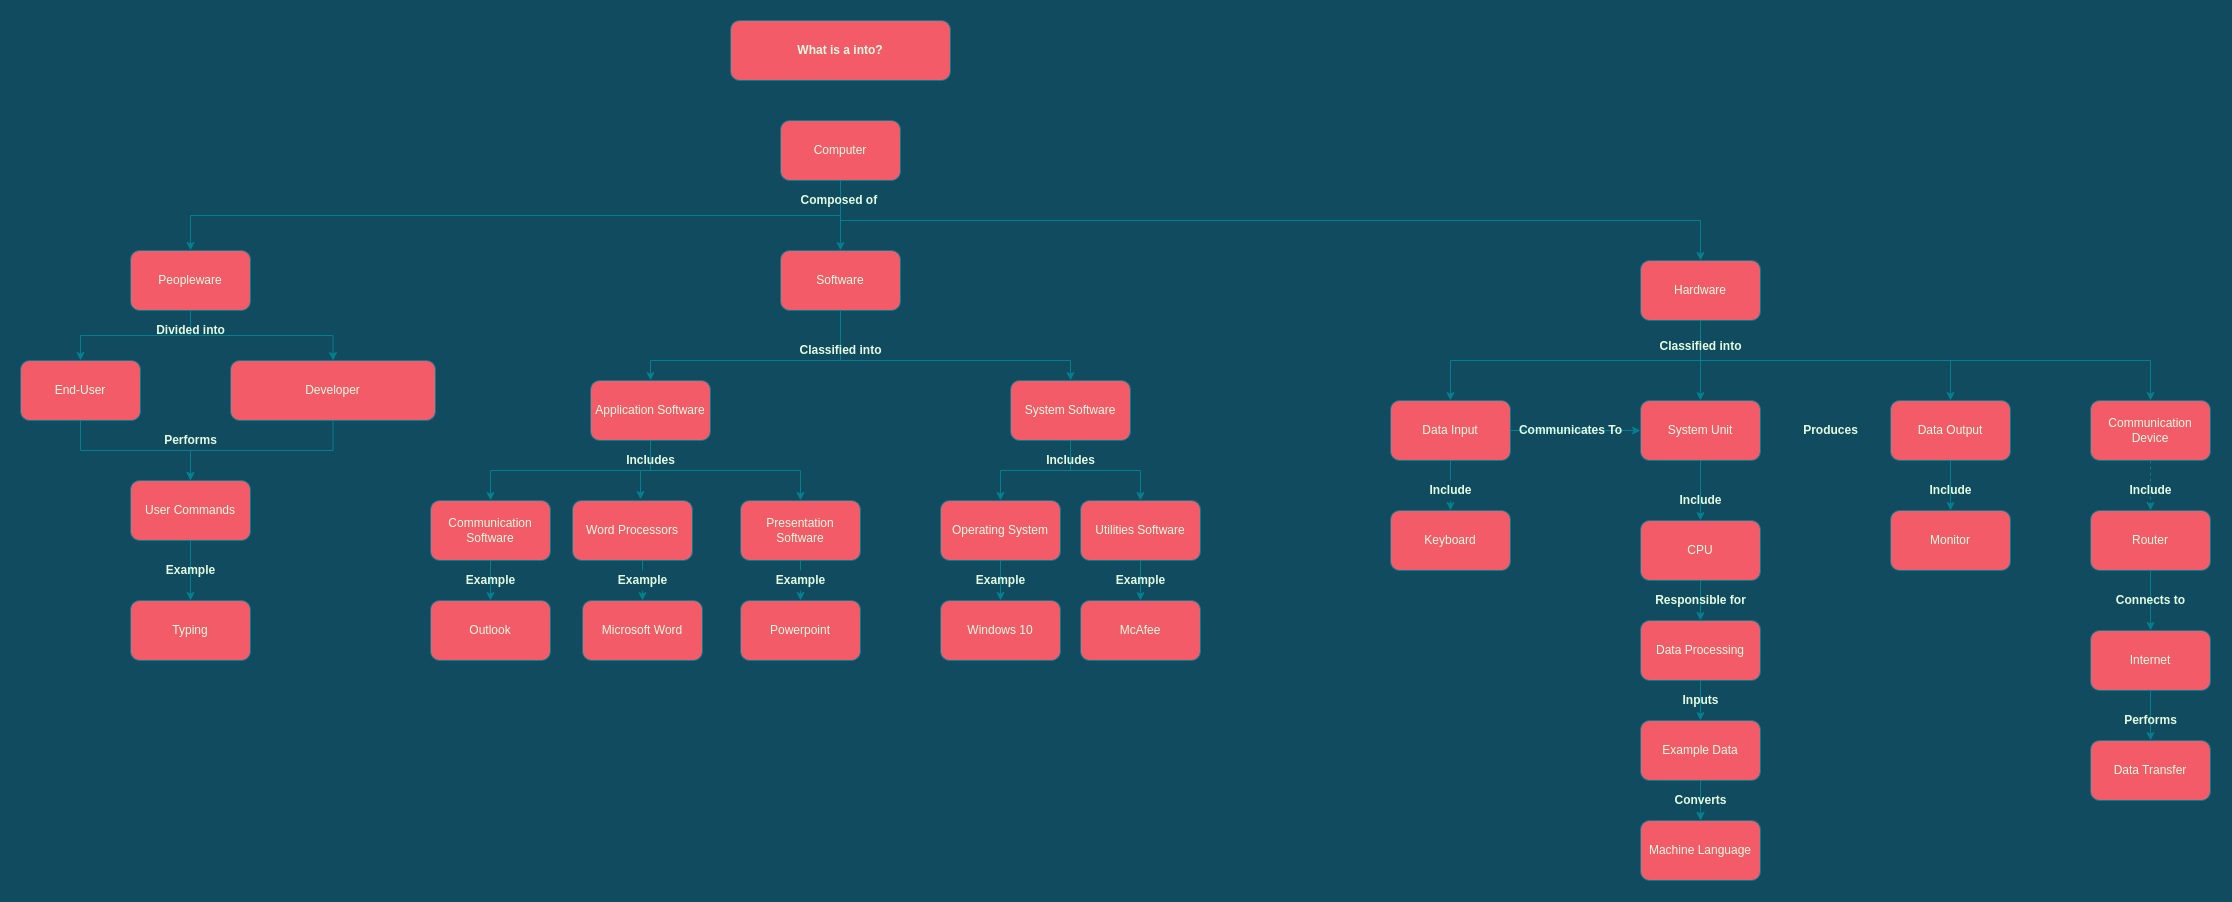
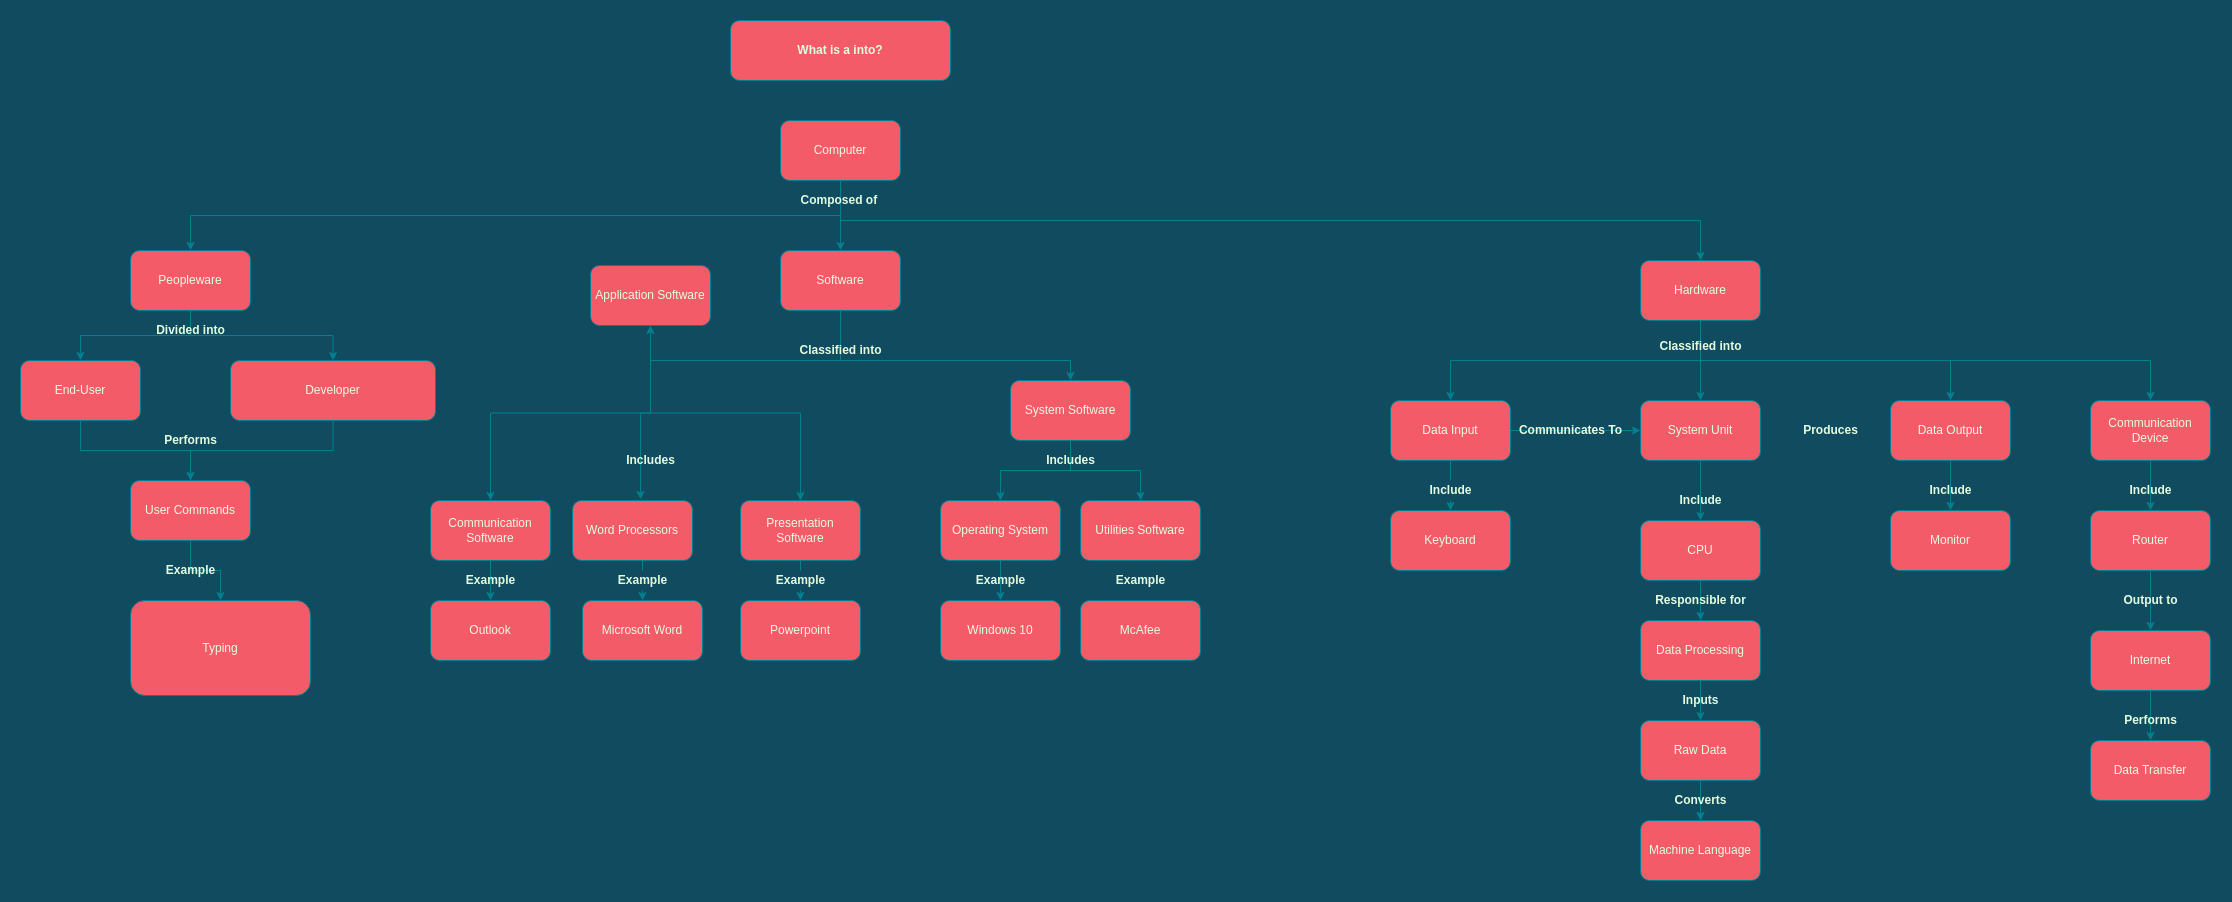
(651, 411) -> (651, 296)
(2151, 483) -> (2151, 483)
(1141, 577) -> none
(2151, 601) -> (2151, 601)
(191, 631) -> (221, 648)
(1701, 751) -> (1701, 751)
